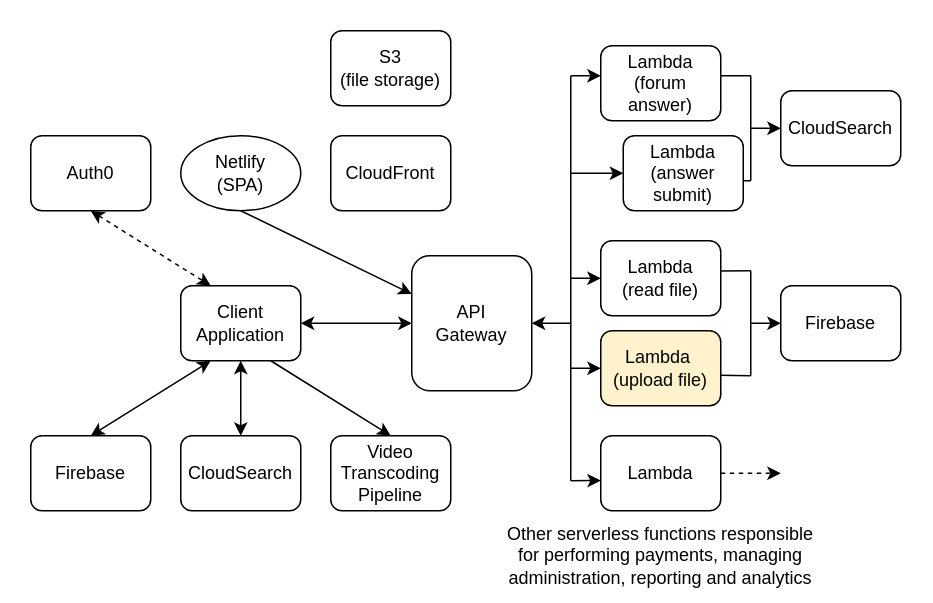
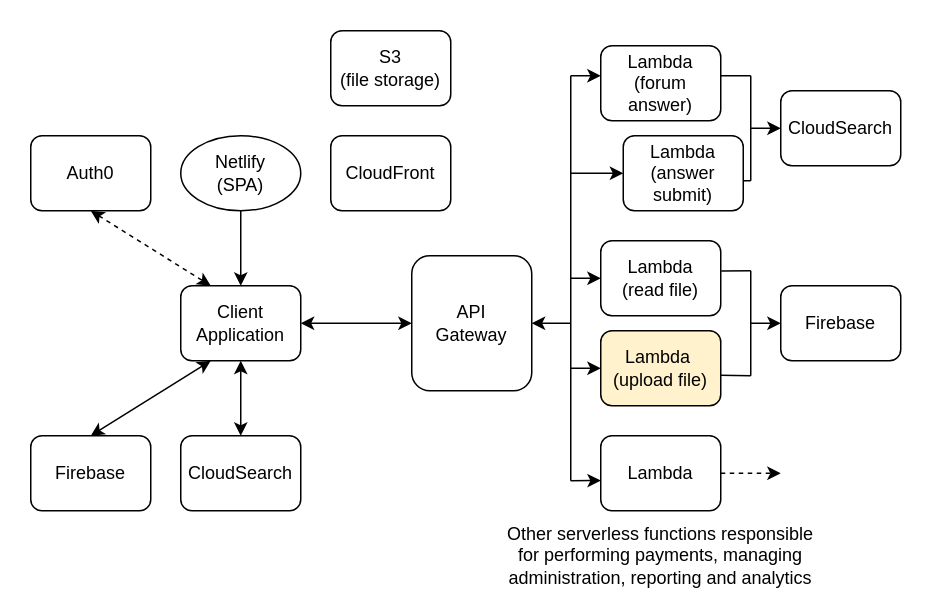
(322, 250) -> (241, 243)
(326, 395) -> none
(391, 473) -> none
